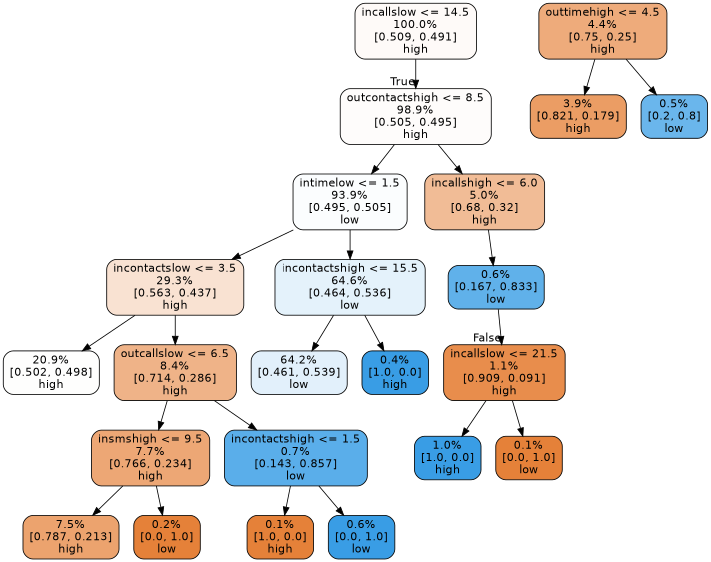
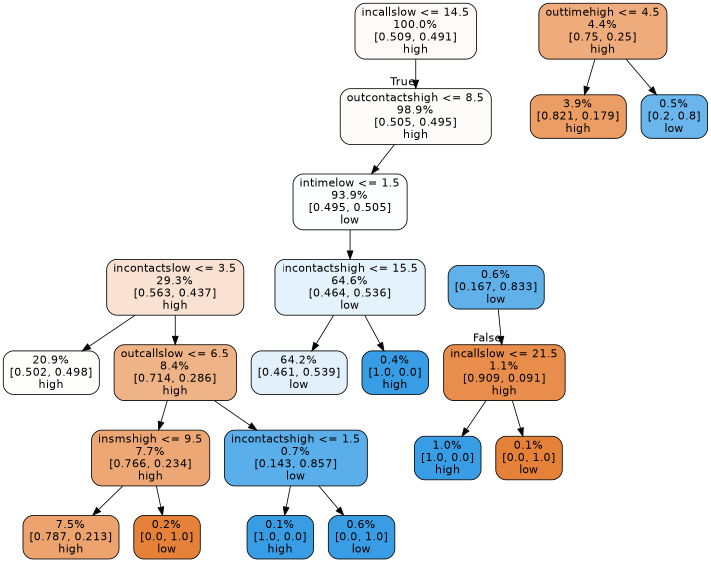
(485, 202) -> none
(266, 243) -> none
(280, 537) -> (280, 537)
